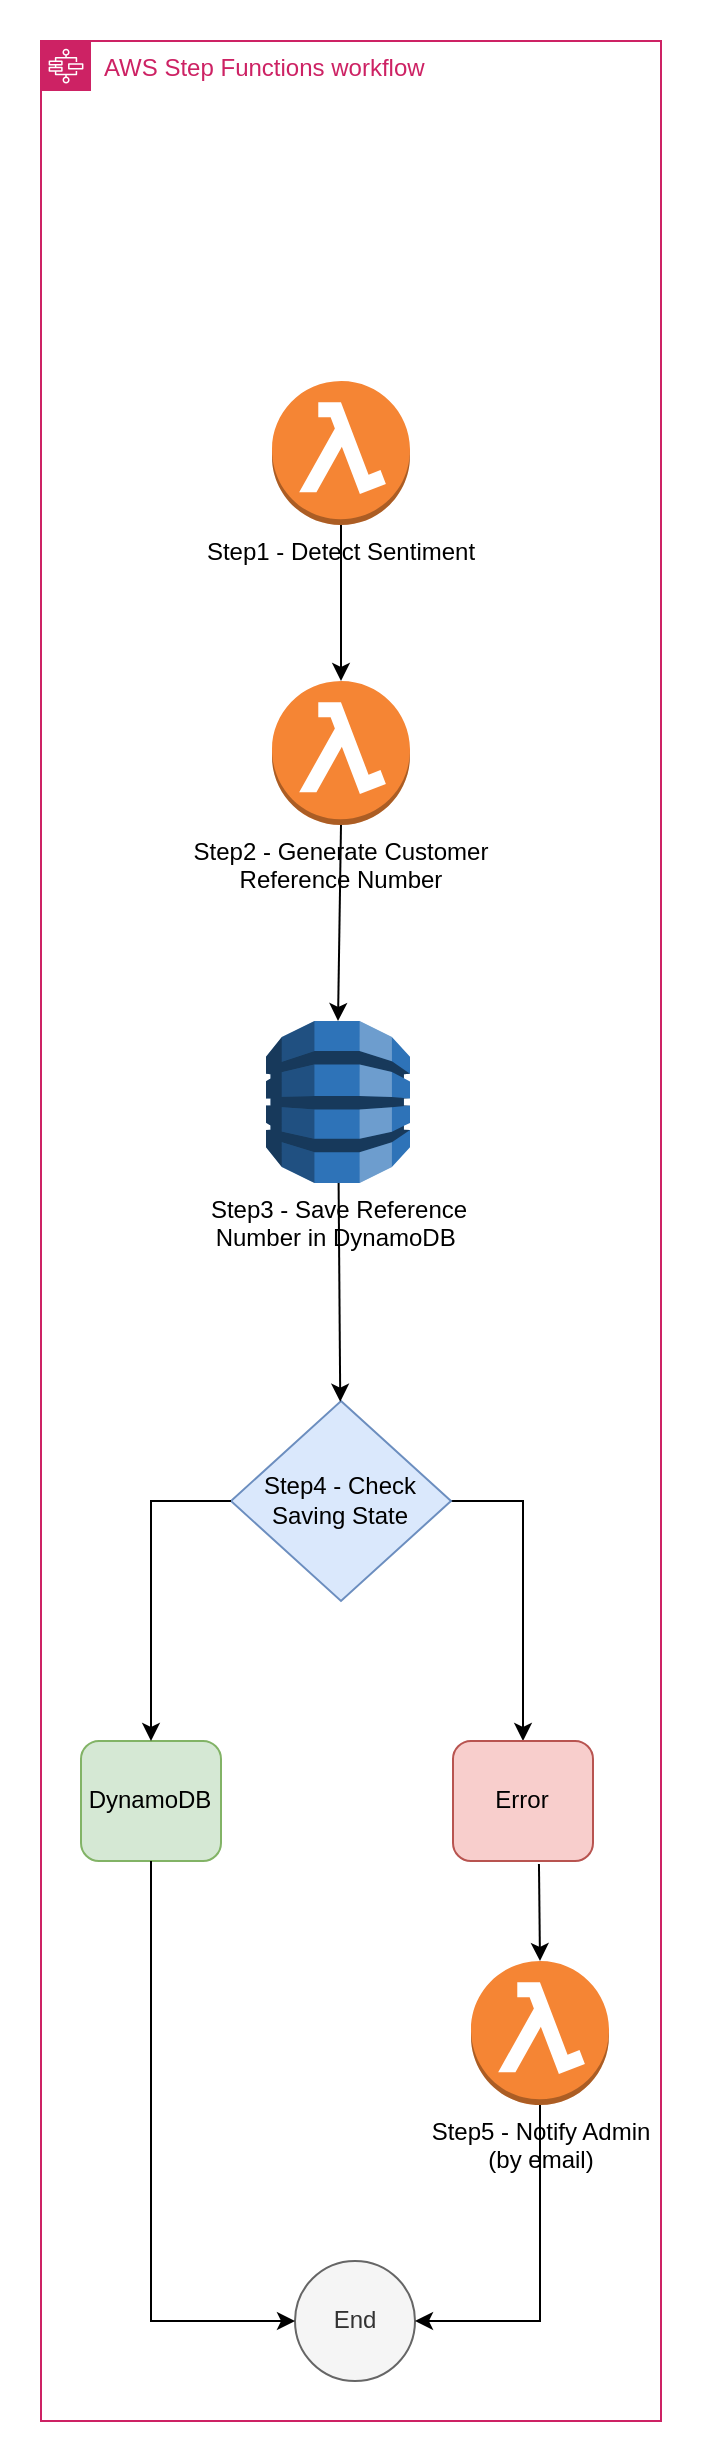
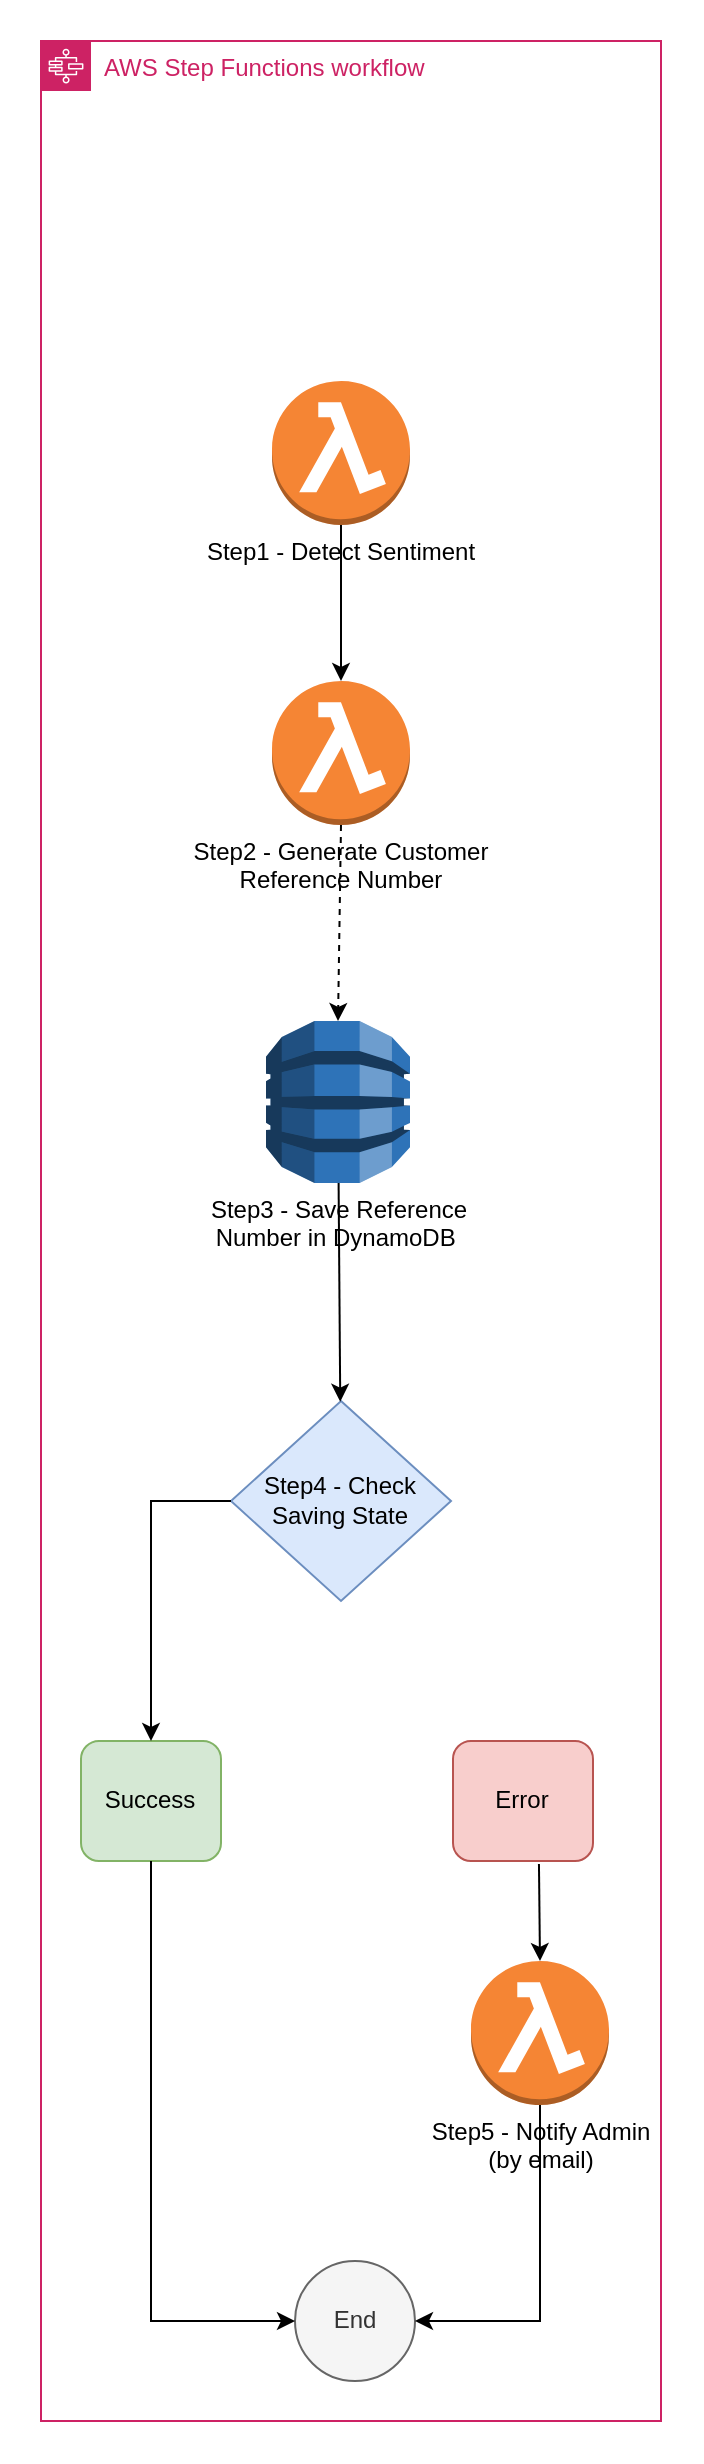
(340, 917) -> (340, 917)
(523, 1578) -> none
(151, 1801) -> (151, 1801)
